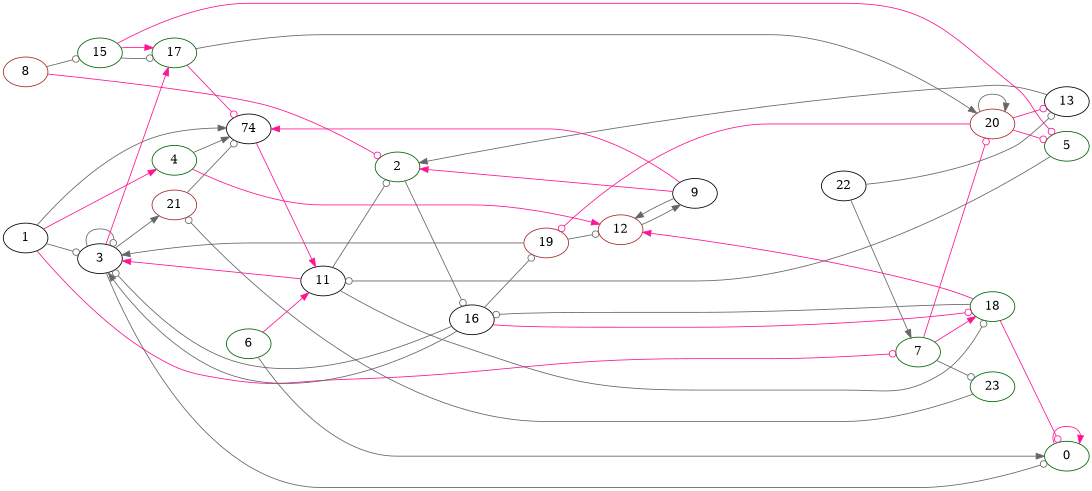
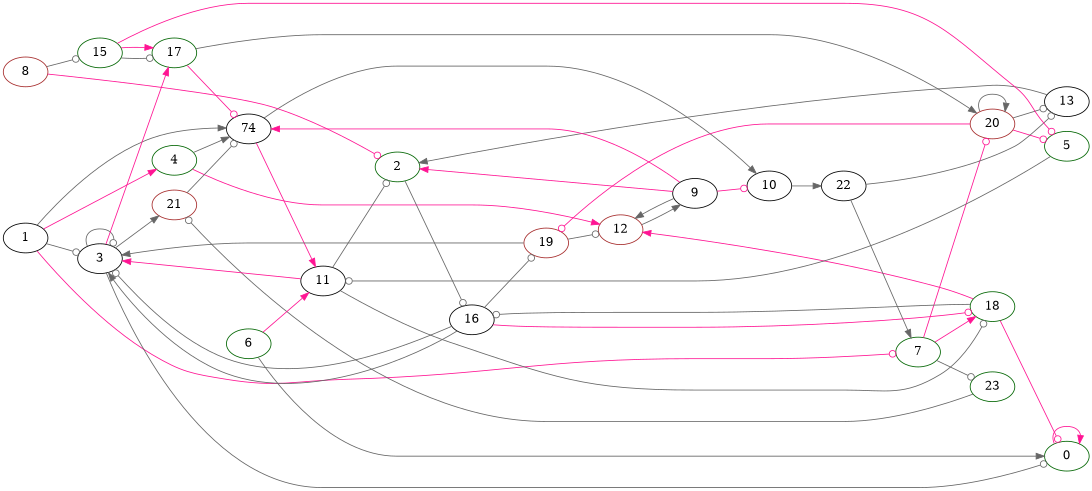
(1027, 114) -> (1027, 114)
none -> (769, 186)
